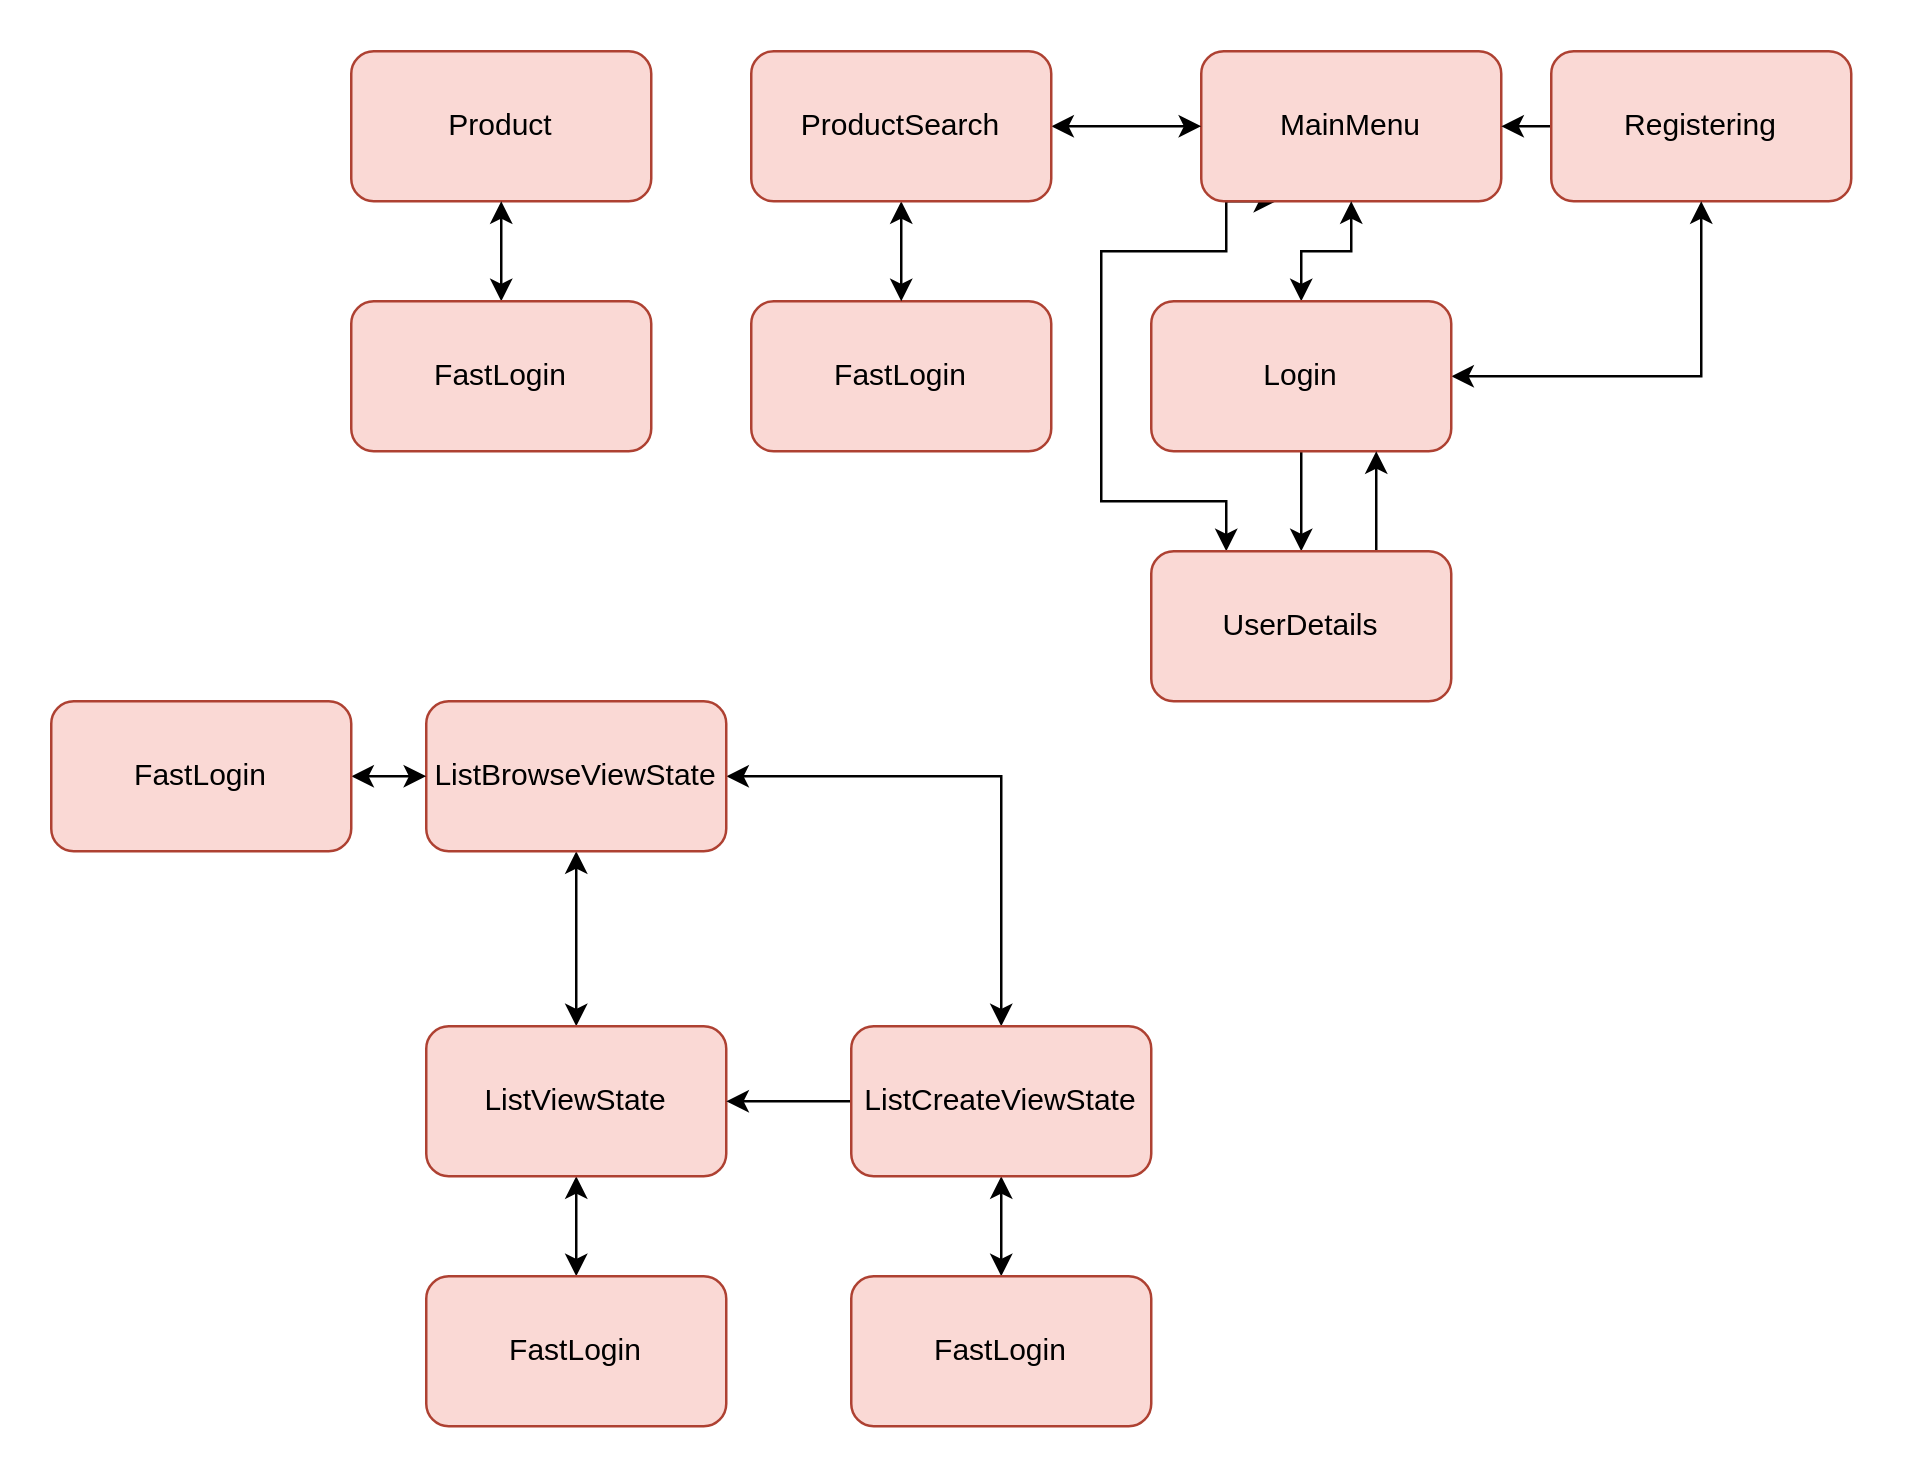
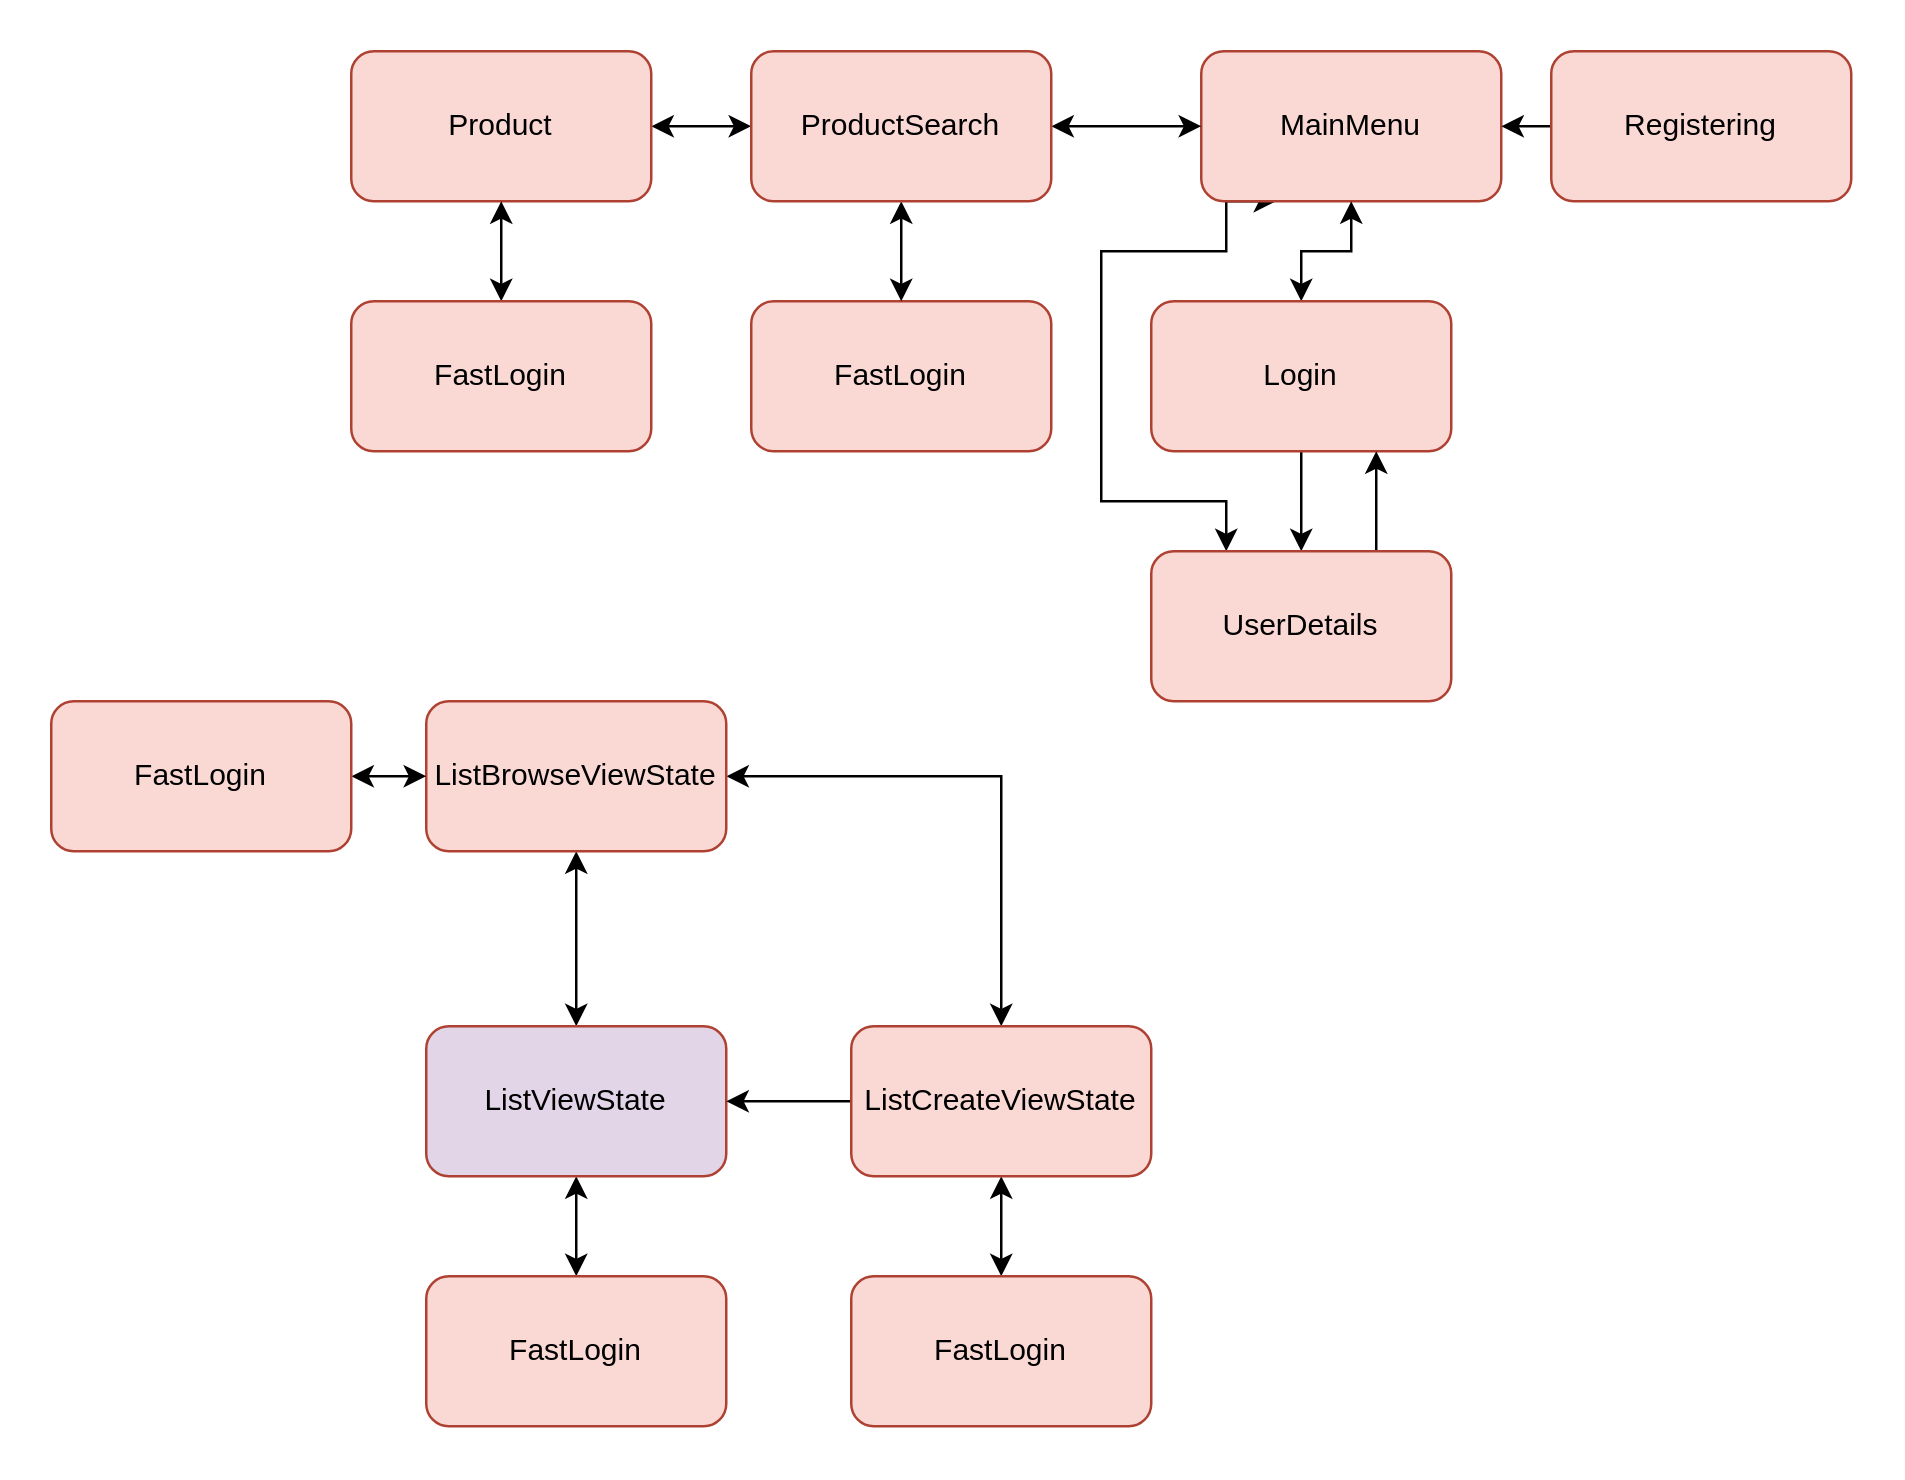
none -> (701, 126)
(1663, 376) -> none
(576, 1101) -> (576, 1101)
